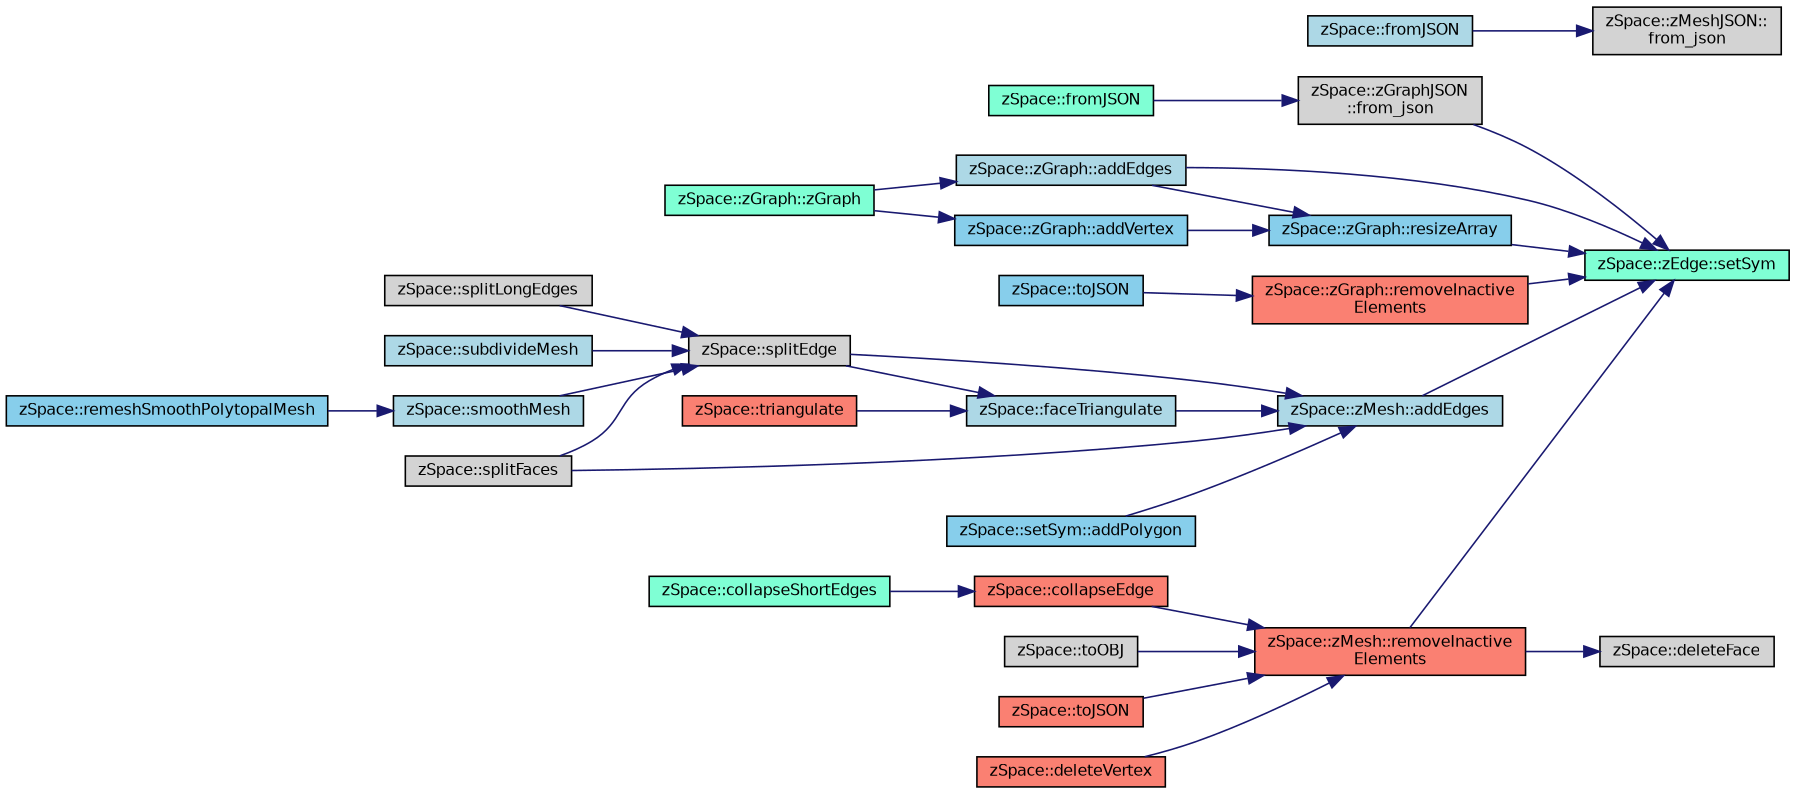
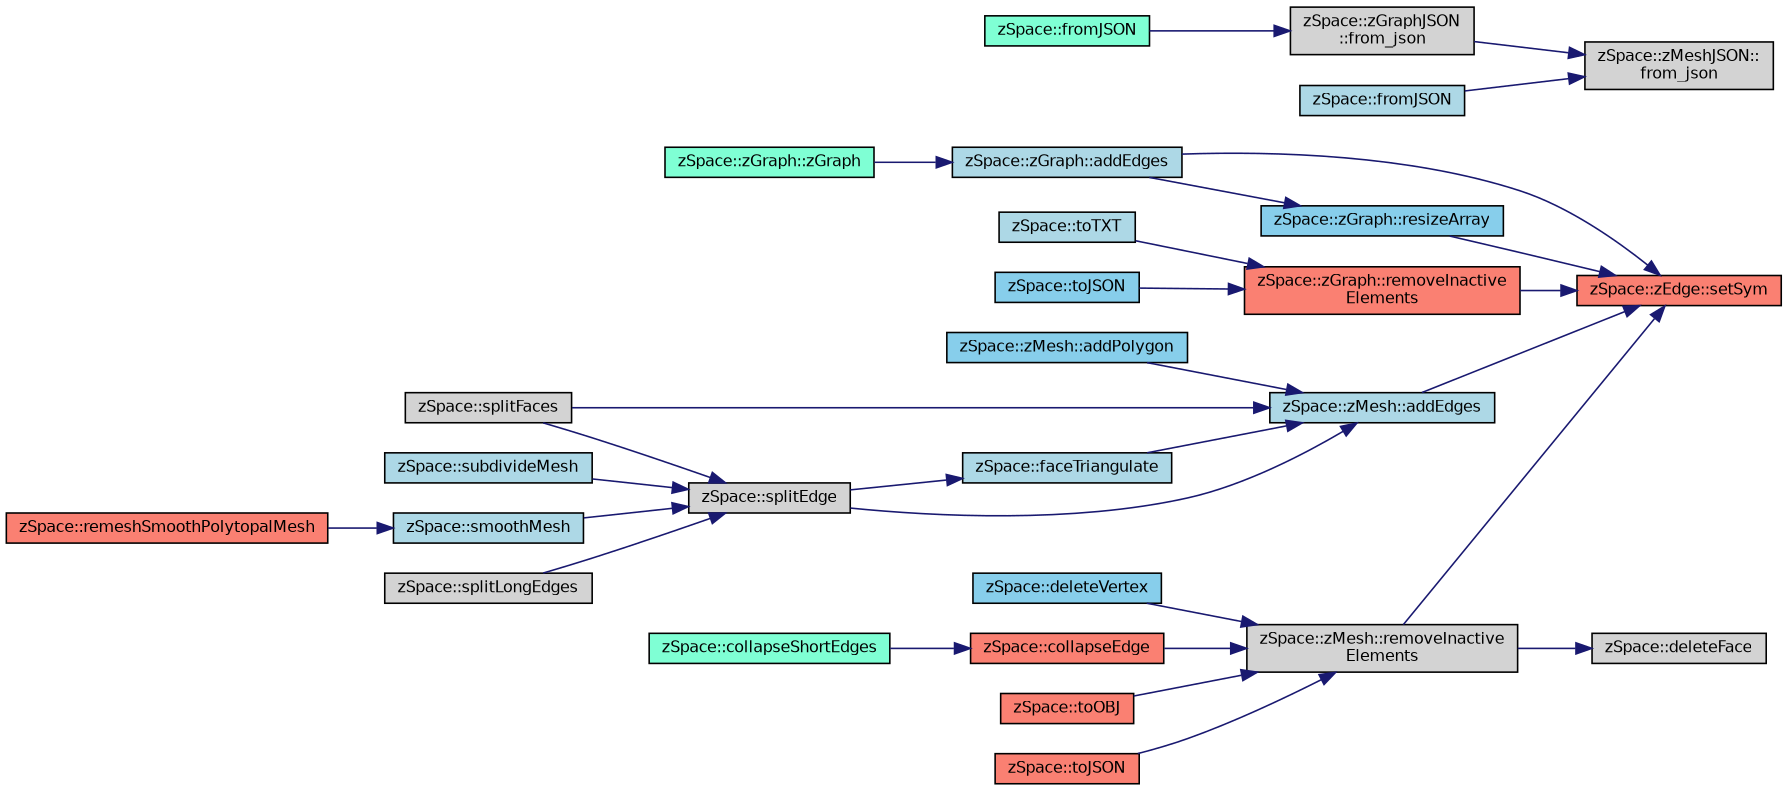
(1570, 174) -> (1521, 47)
none -> (1067, 227)
(1071, 230) -> none
(1687, 265) -> (1679, 291)
(167, 411) -> (167, 528)
(770, 411) -> none
(1071, 531) -> (1067, 348)
(1071, 652) -> (1067, 709)
(1390, 652) -> (1382, 648)
(1071, 772) -> (1067, 588)
